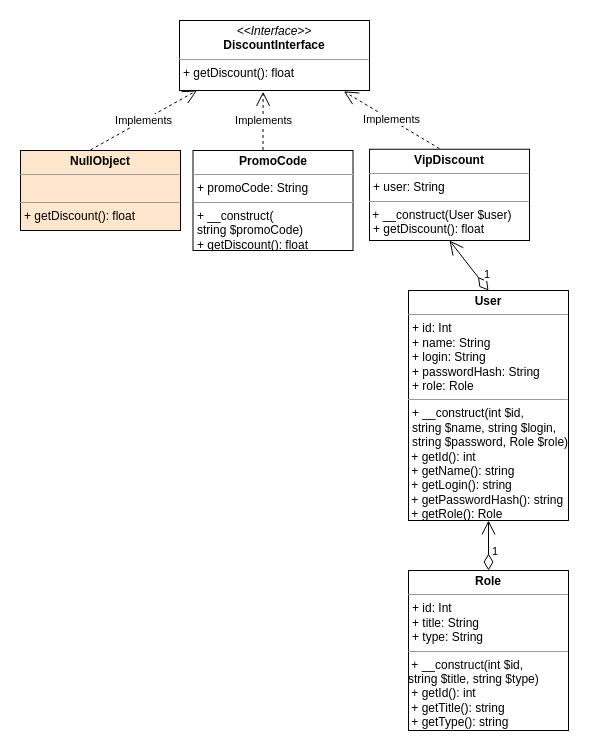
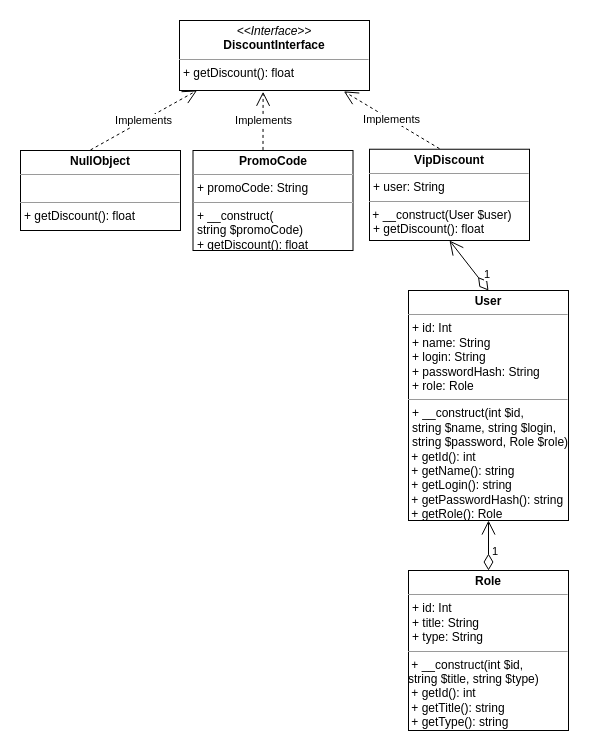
(101, 191) -> (101, 191)
